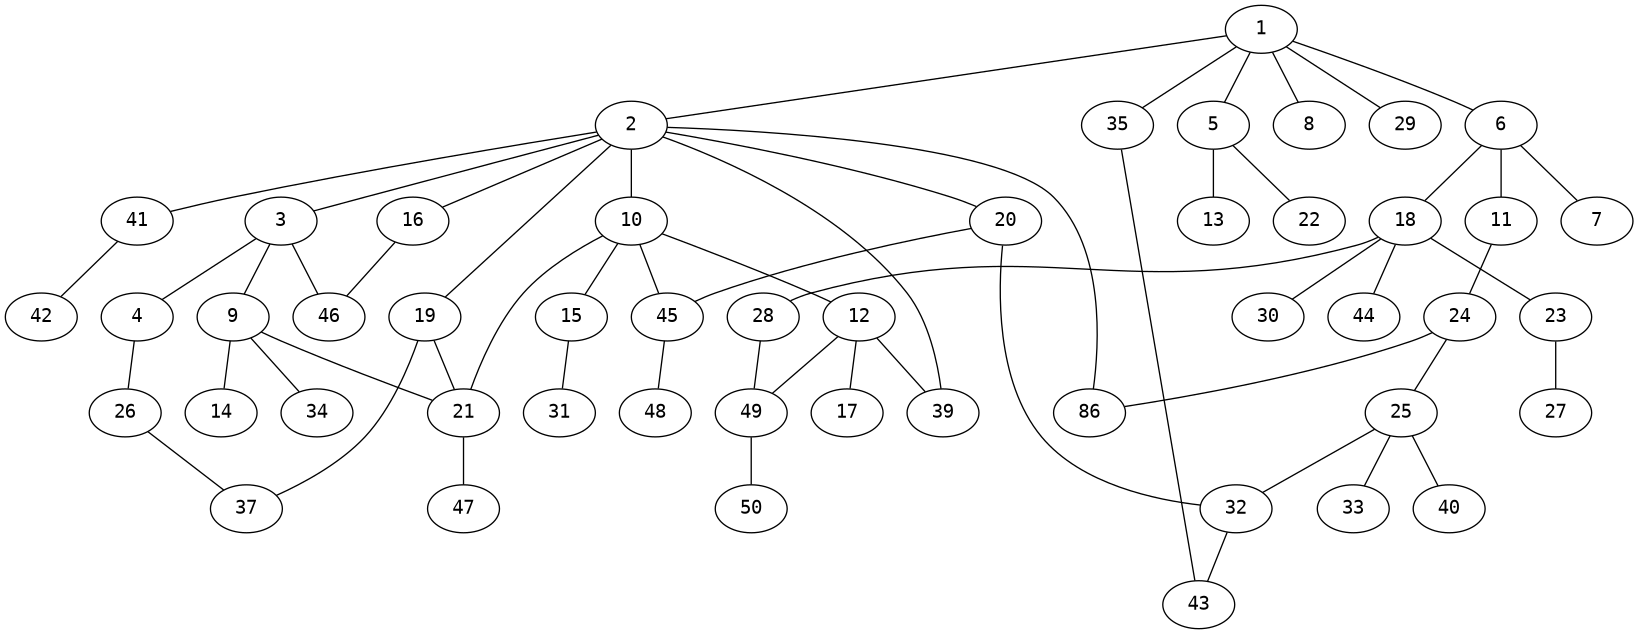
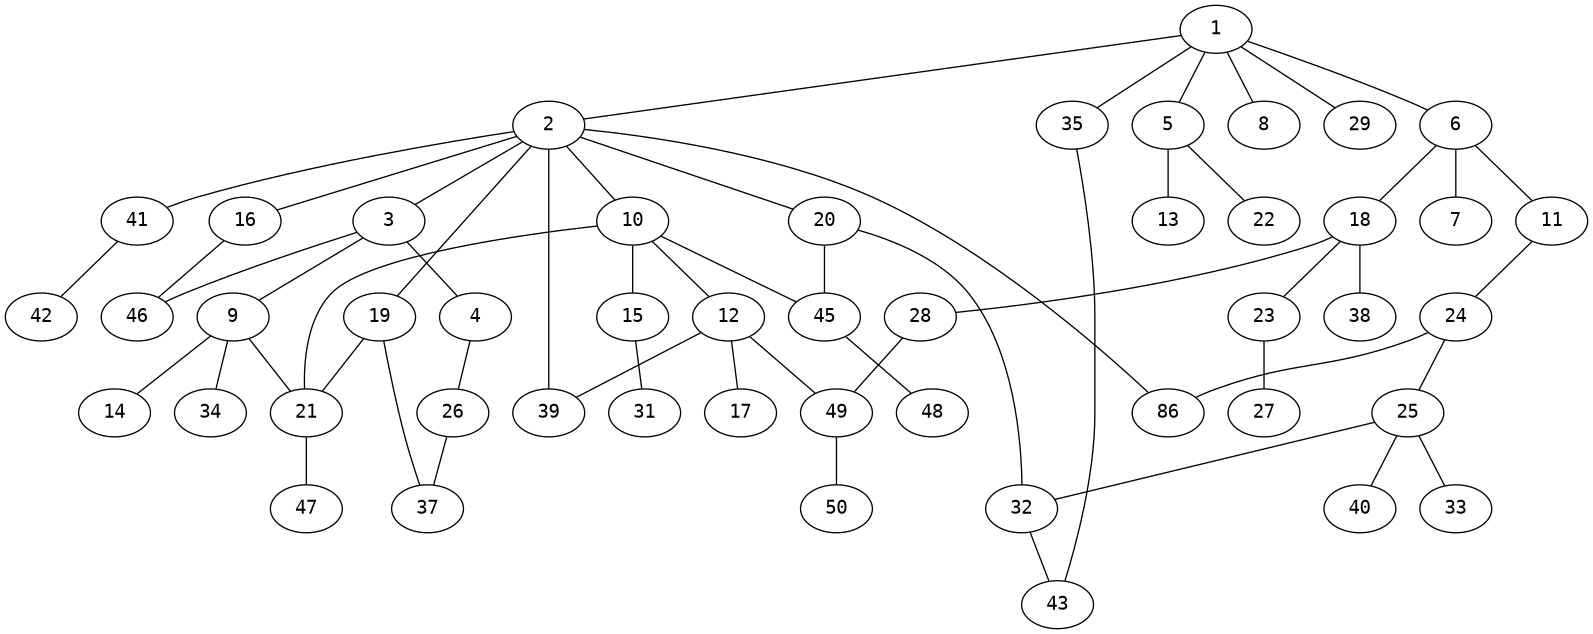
(1268, 317) -> (1360, 317)
(1364, 317) -> none
